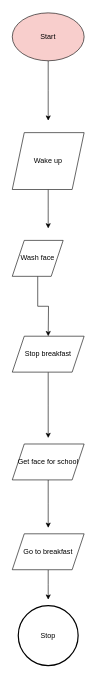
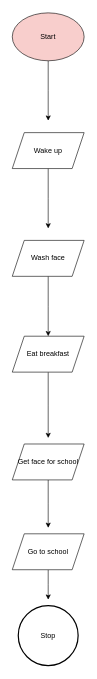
(48, 161) -> (48, 150)
(38, 258) -> (48, 258)
(48, 354) -> (48, 354)
(48, 552) -> (48, 552)
